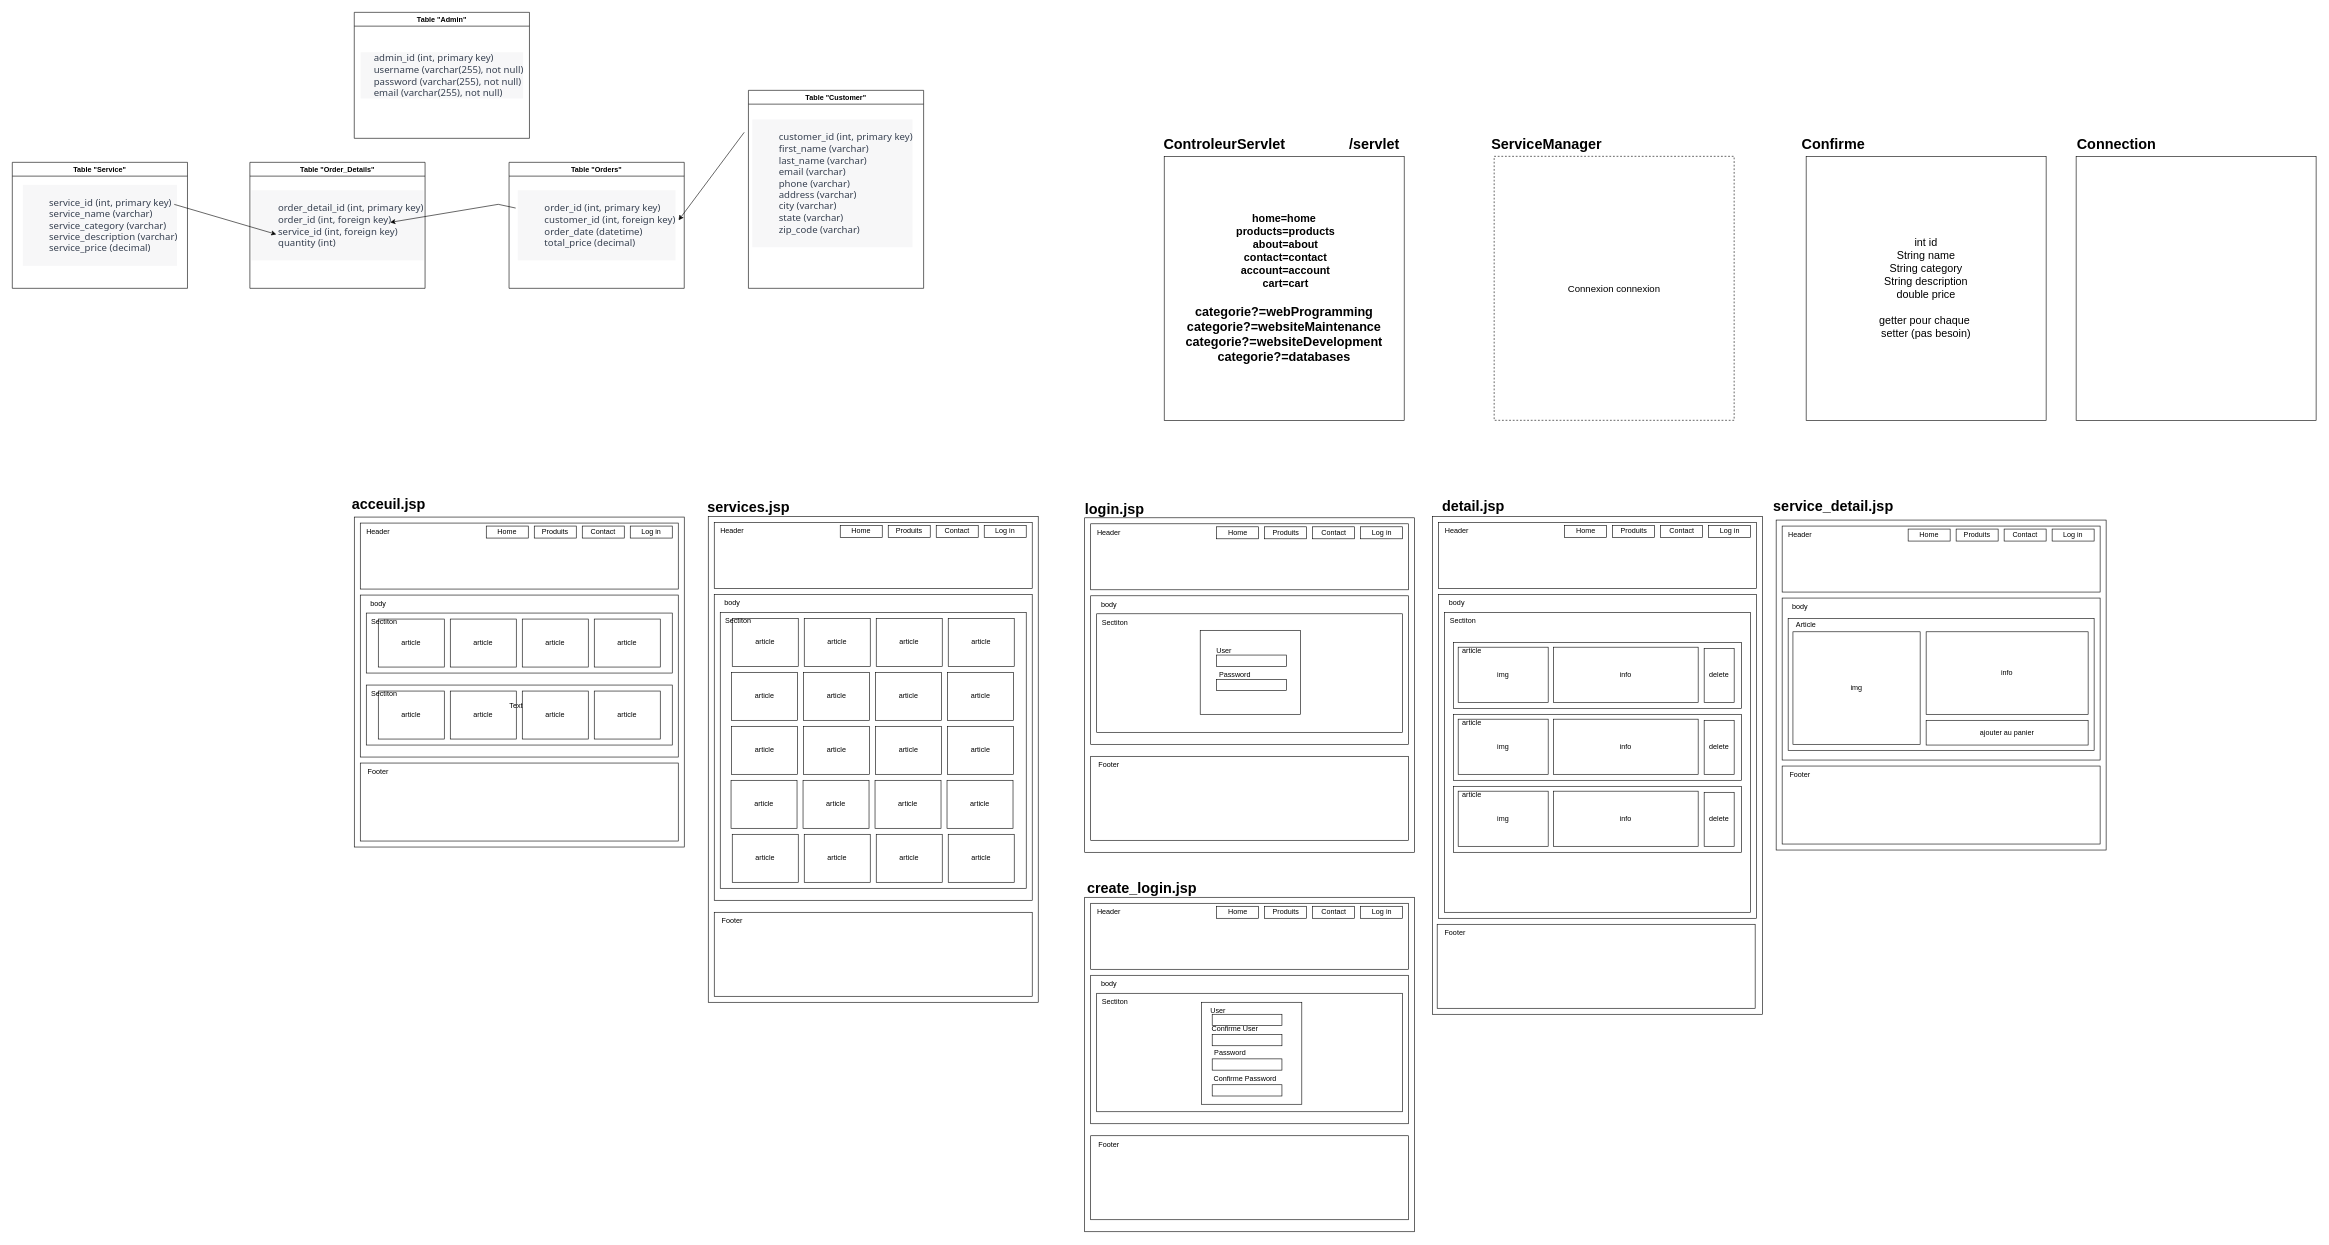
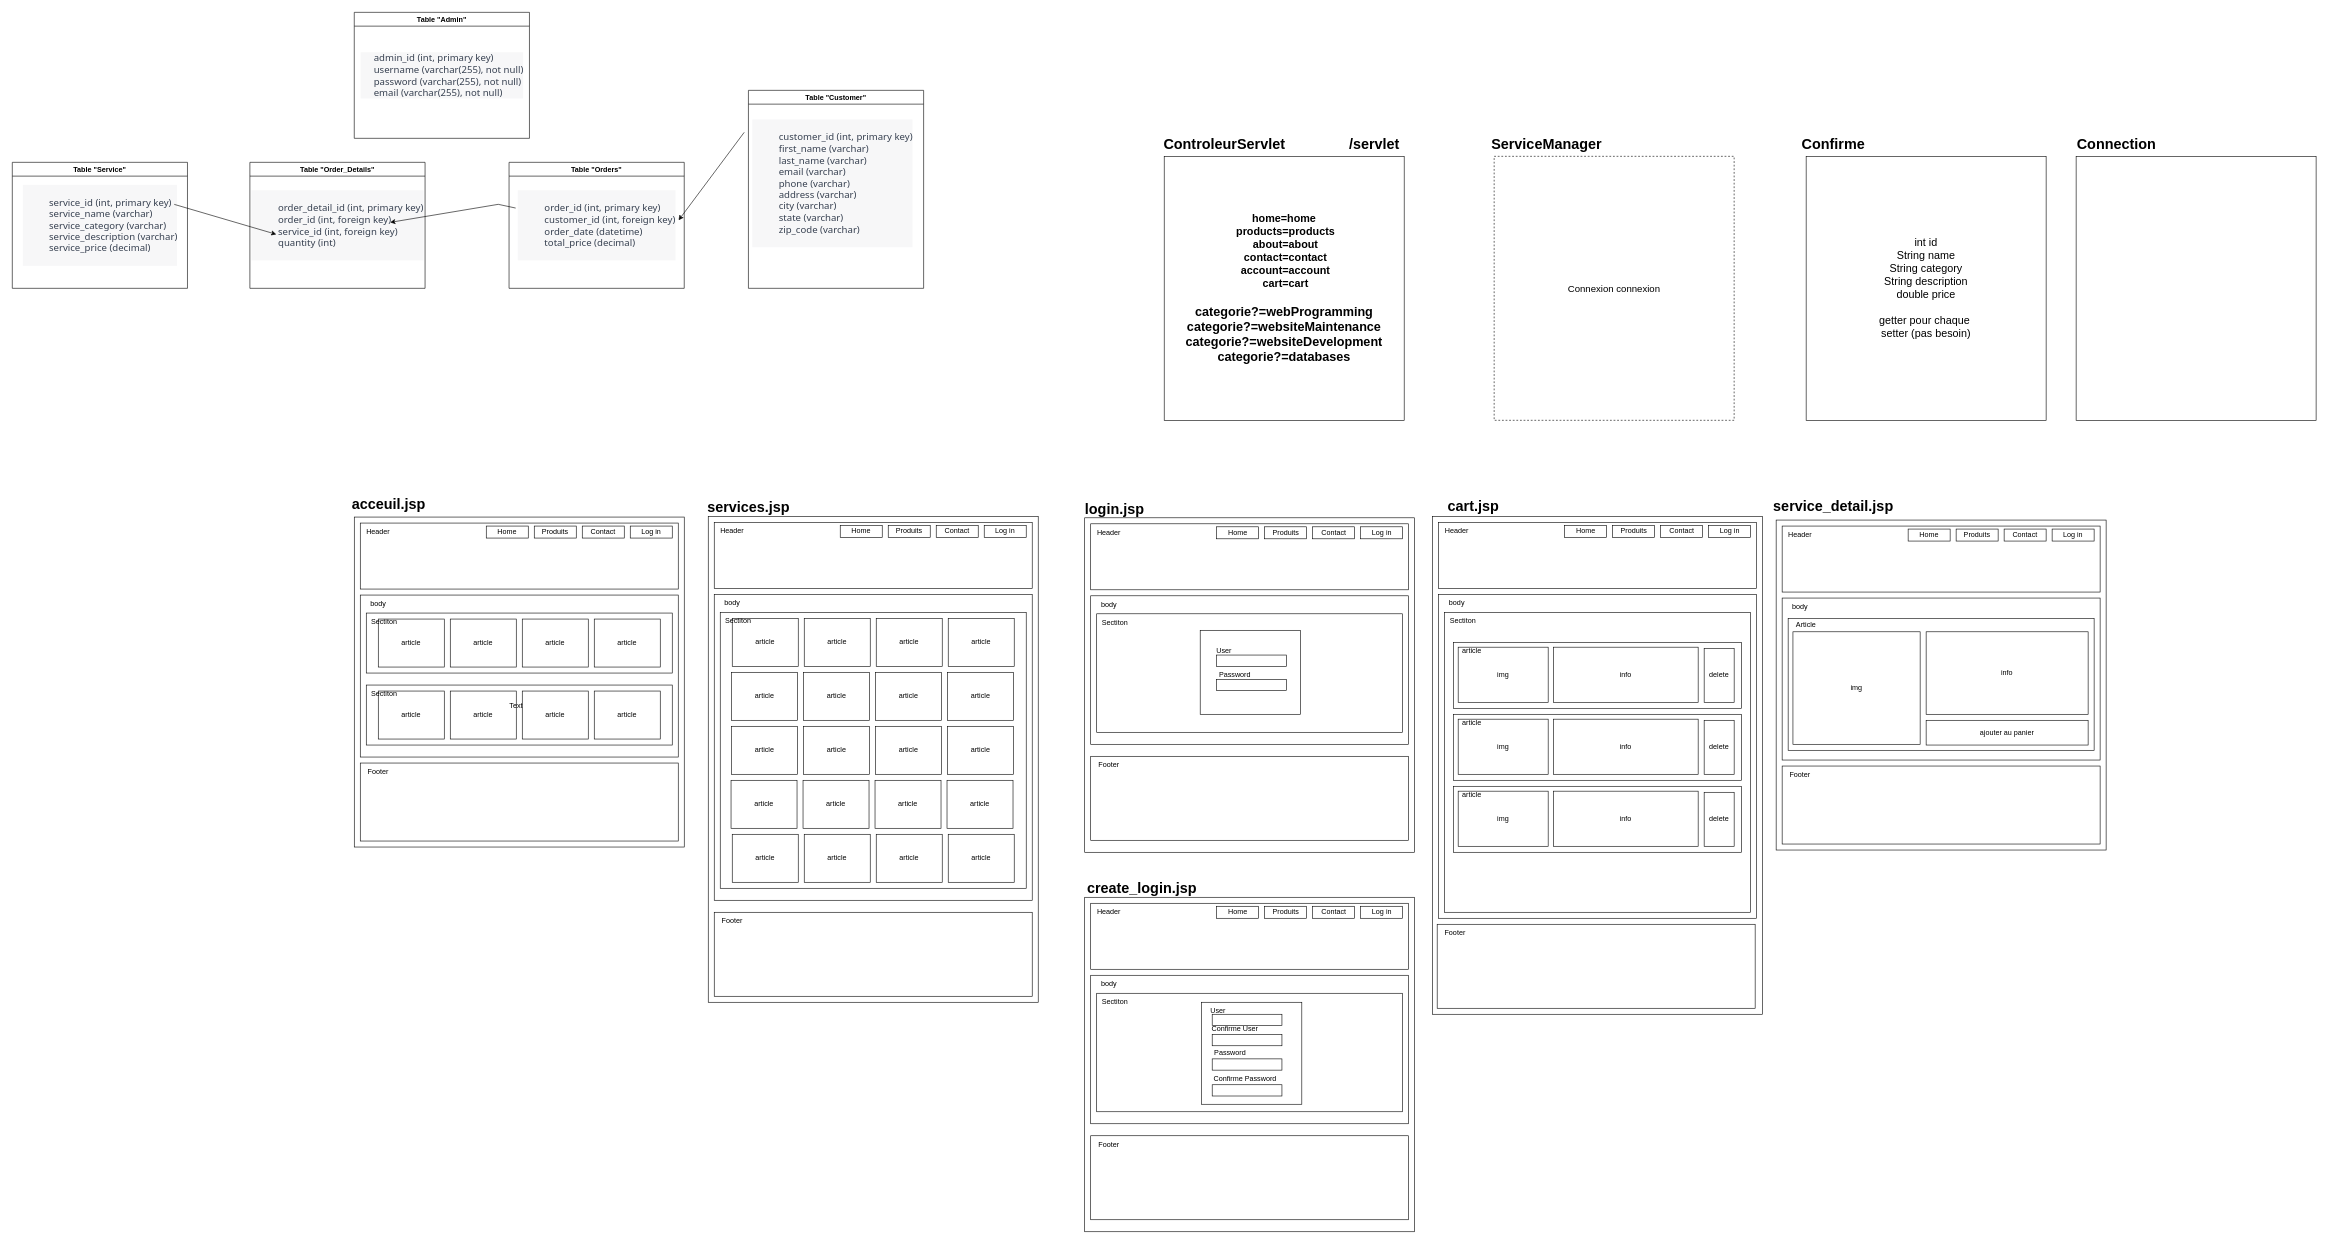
(1474, 506) -> (1474, 506)
